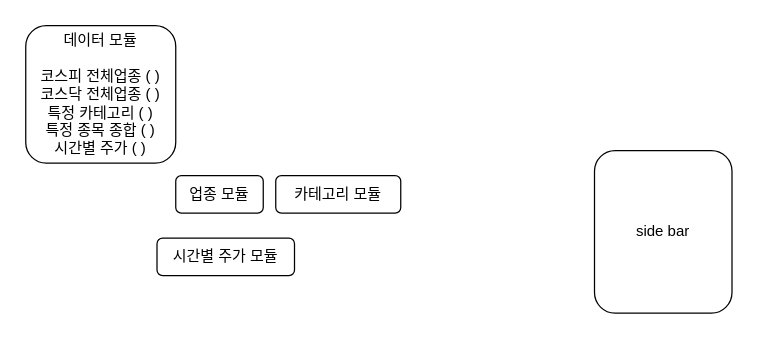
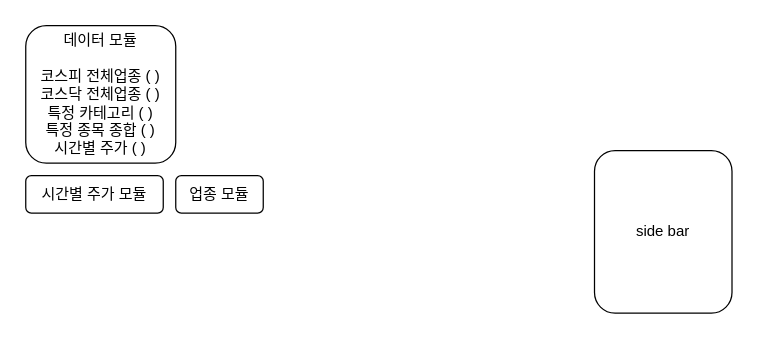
(338, 194) -> none
(226, 257) -> (94, 194)
